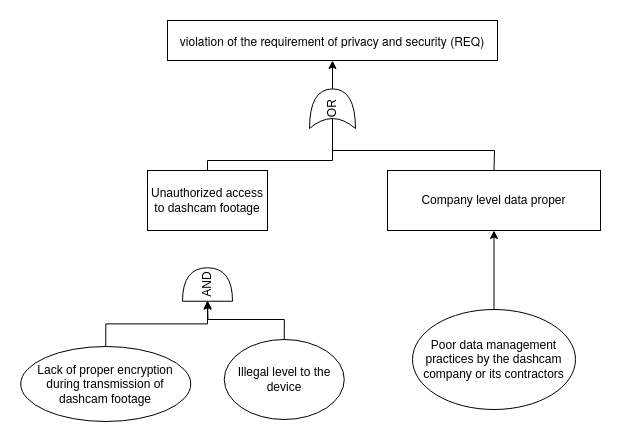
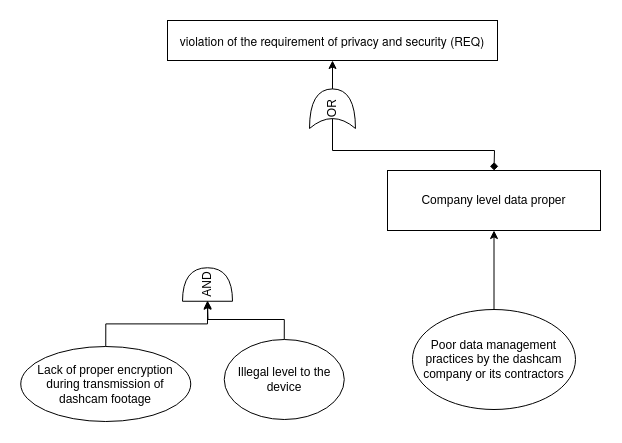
(270, 161) -> none
(494, 166) -> (494, 162)
(208, 201) -> none
